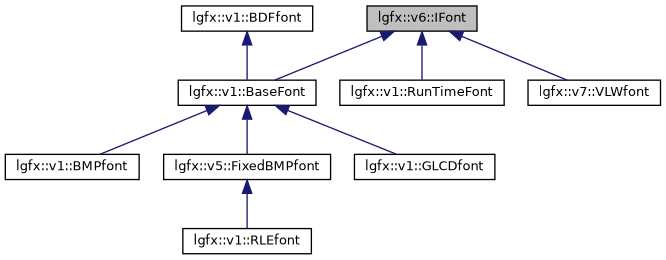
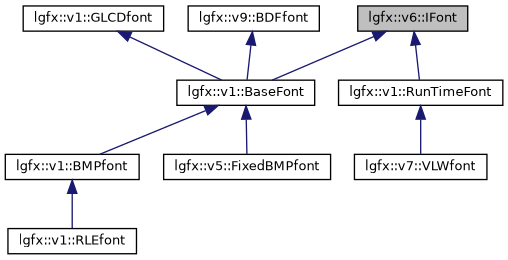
(247, 19) -> (254, 19)
(514, 58) -> (421, 137)
(342, 132) -> (176, 59)
(247, 211) -> (72, 211)
